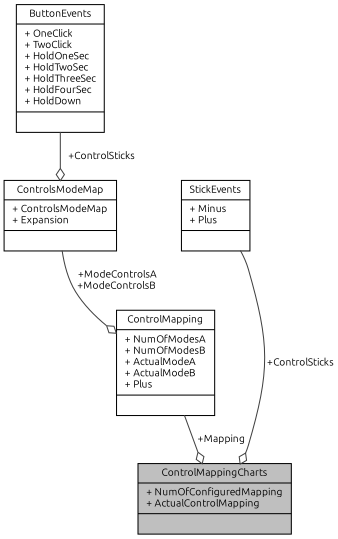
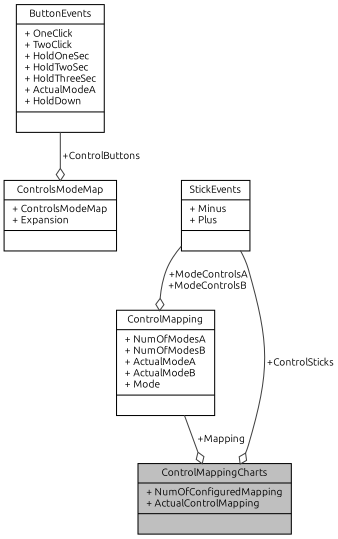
(58, 90) -> (60, 90)
(101, 156) -> (101, 156)
(76, 293) -> (166, 270)
(139, 384) -> (143, 384)
